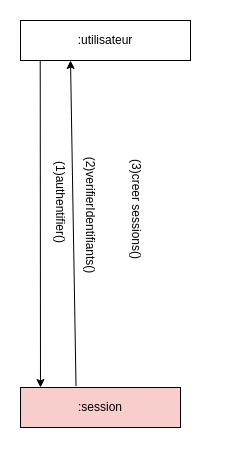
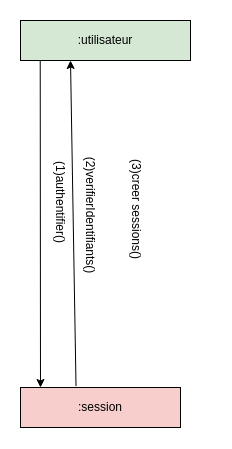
(106, 41) -> (106, 41)
